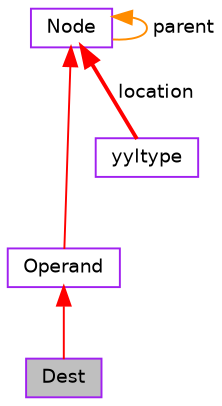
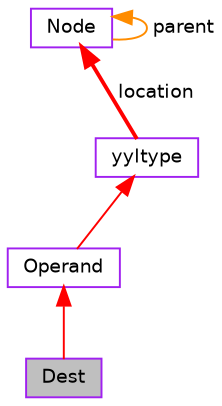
(67, 158) -> (99, 220)
